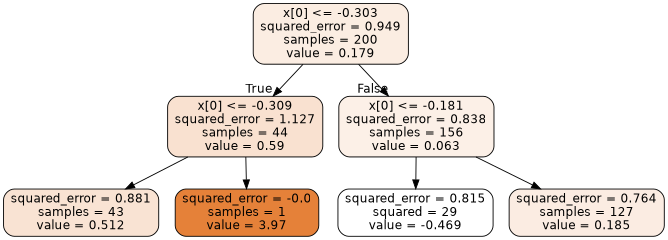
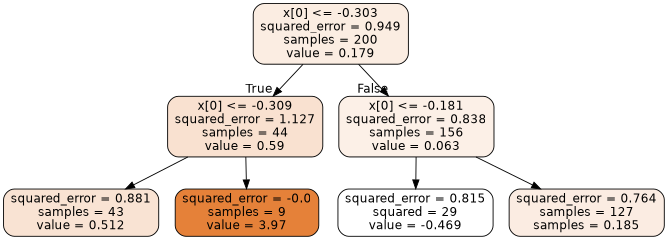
(247, 213) -> (247, 213)
(587, 213) -> (587, 213)
